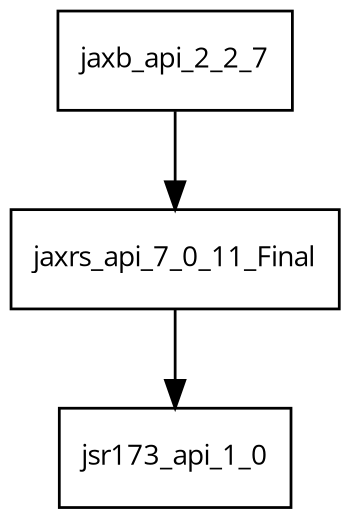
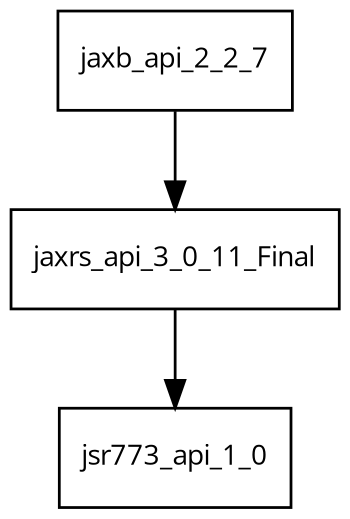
(175, 259) -> (175, 259)
(175, 458) -> (175, 458)
